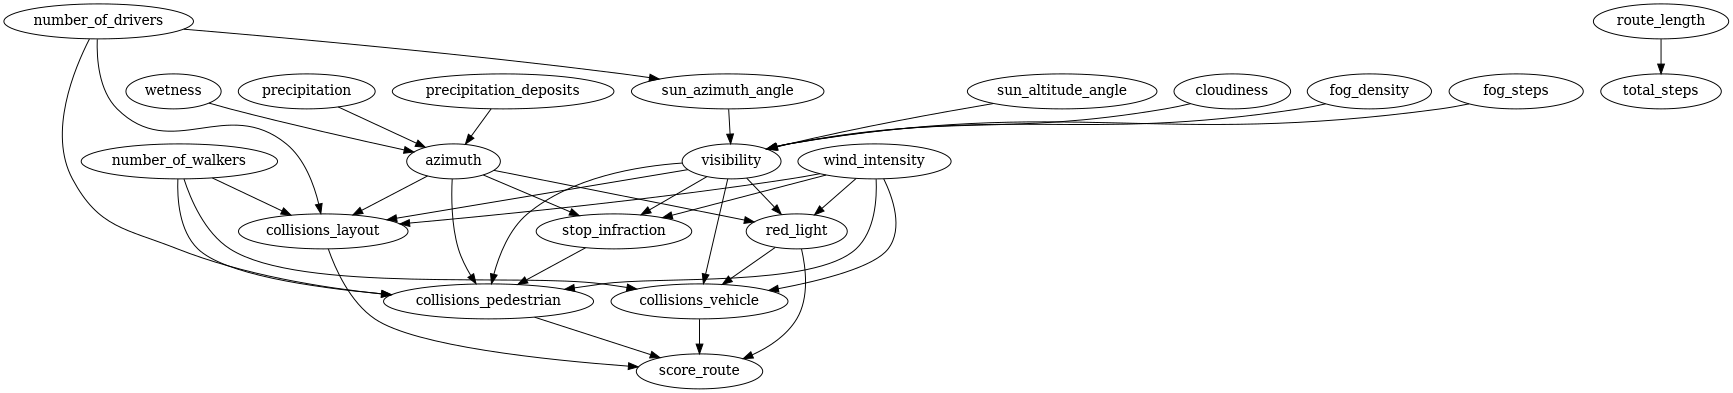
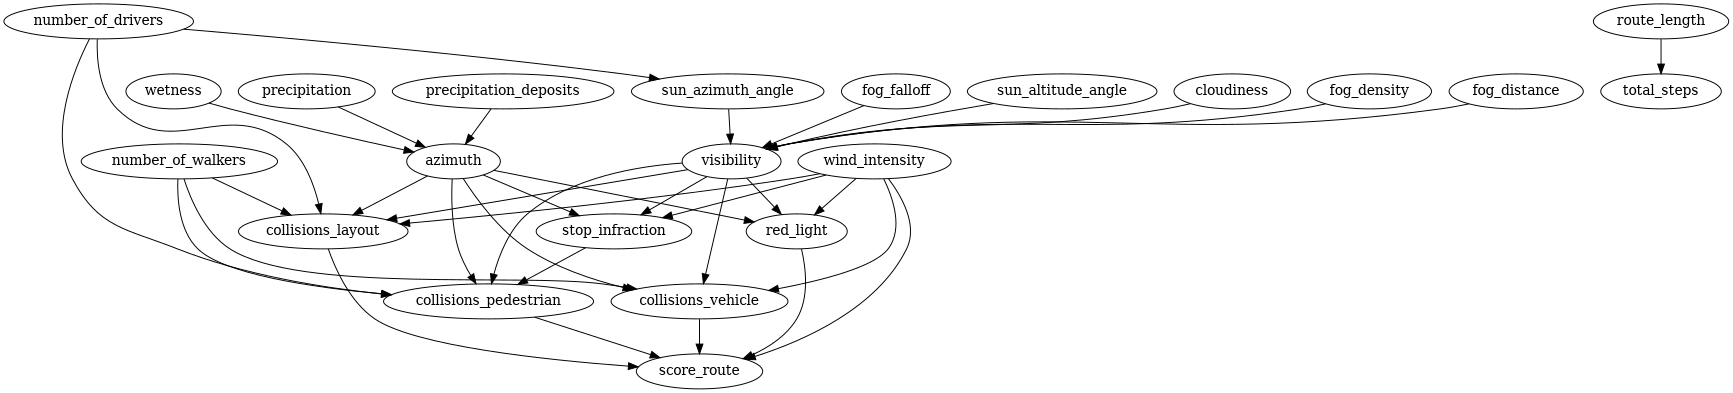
none -> (896, 91)
(1516, 91) -> (1516, 91)
(753, 263) -> (531, 251)
(755, 276) -> (872, 294)
